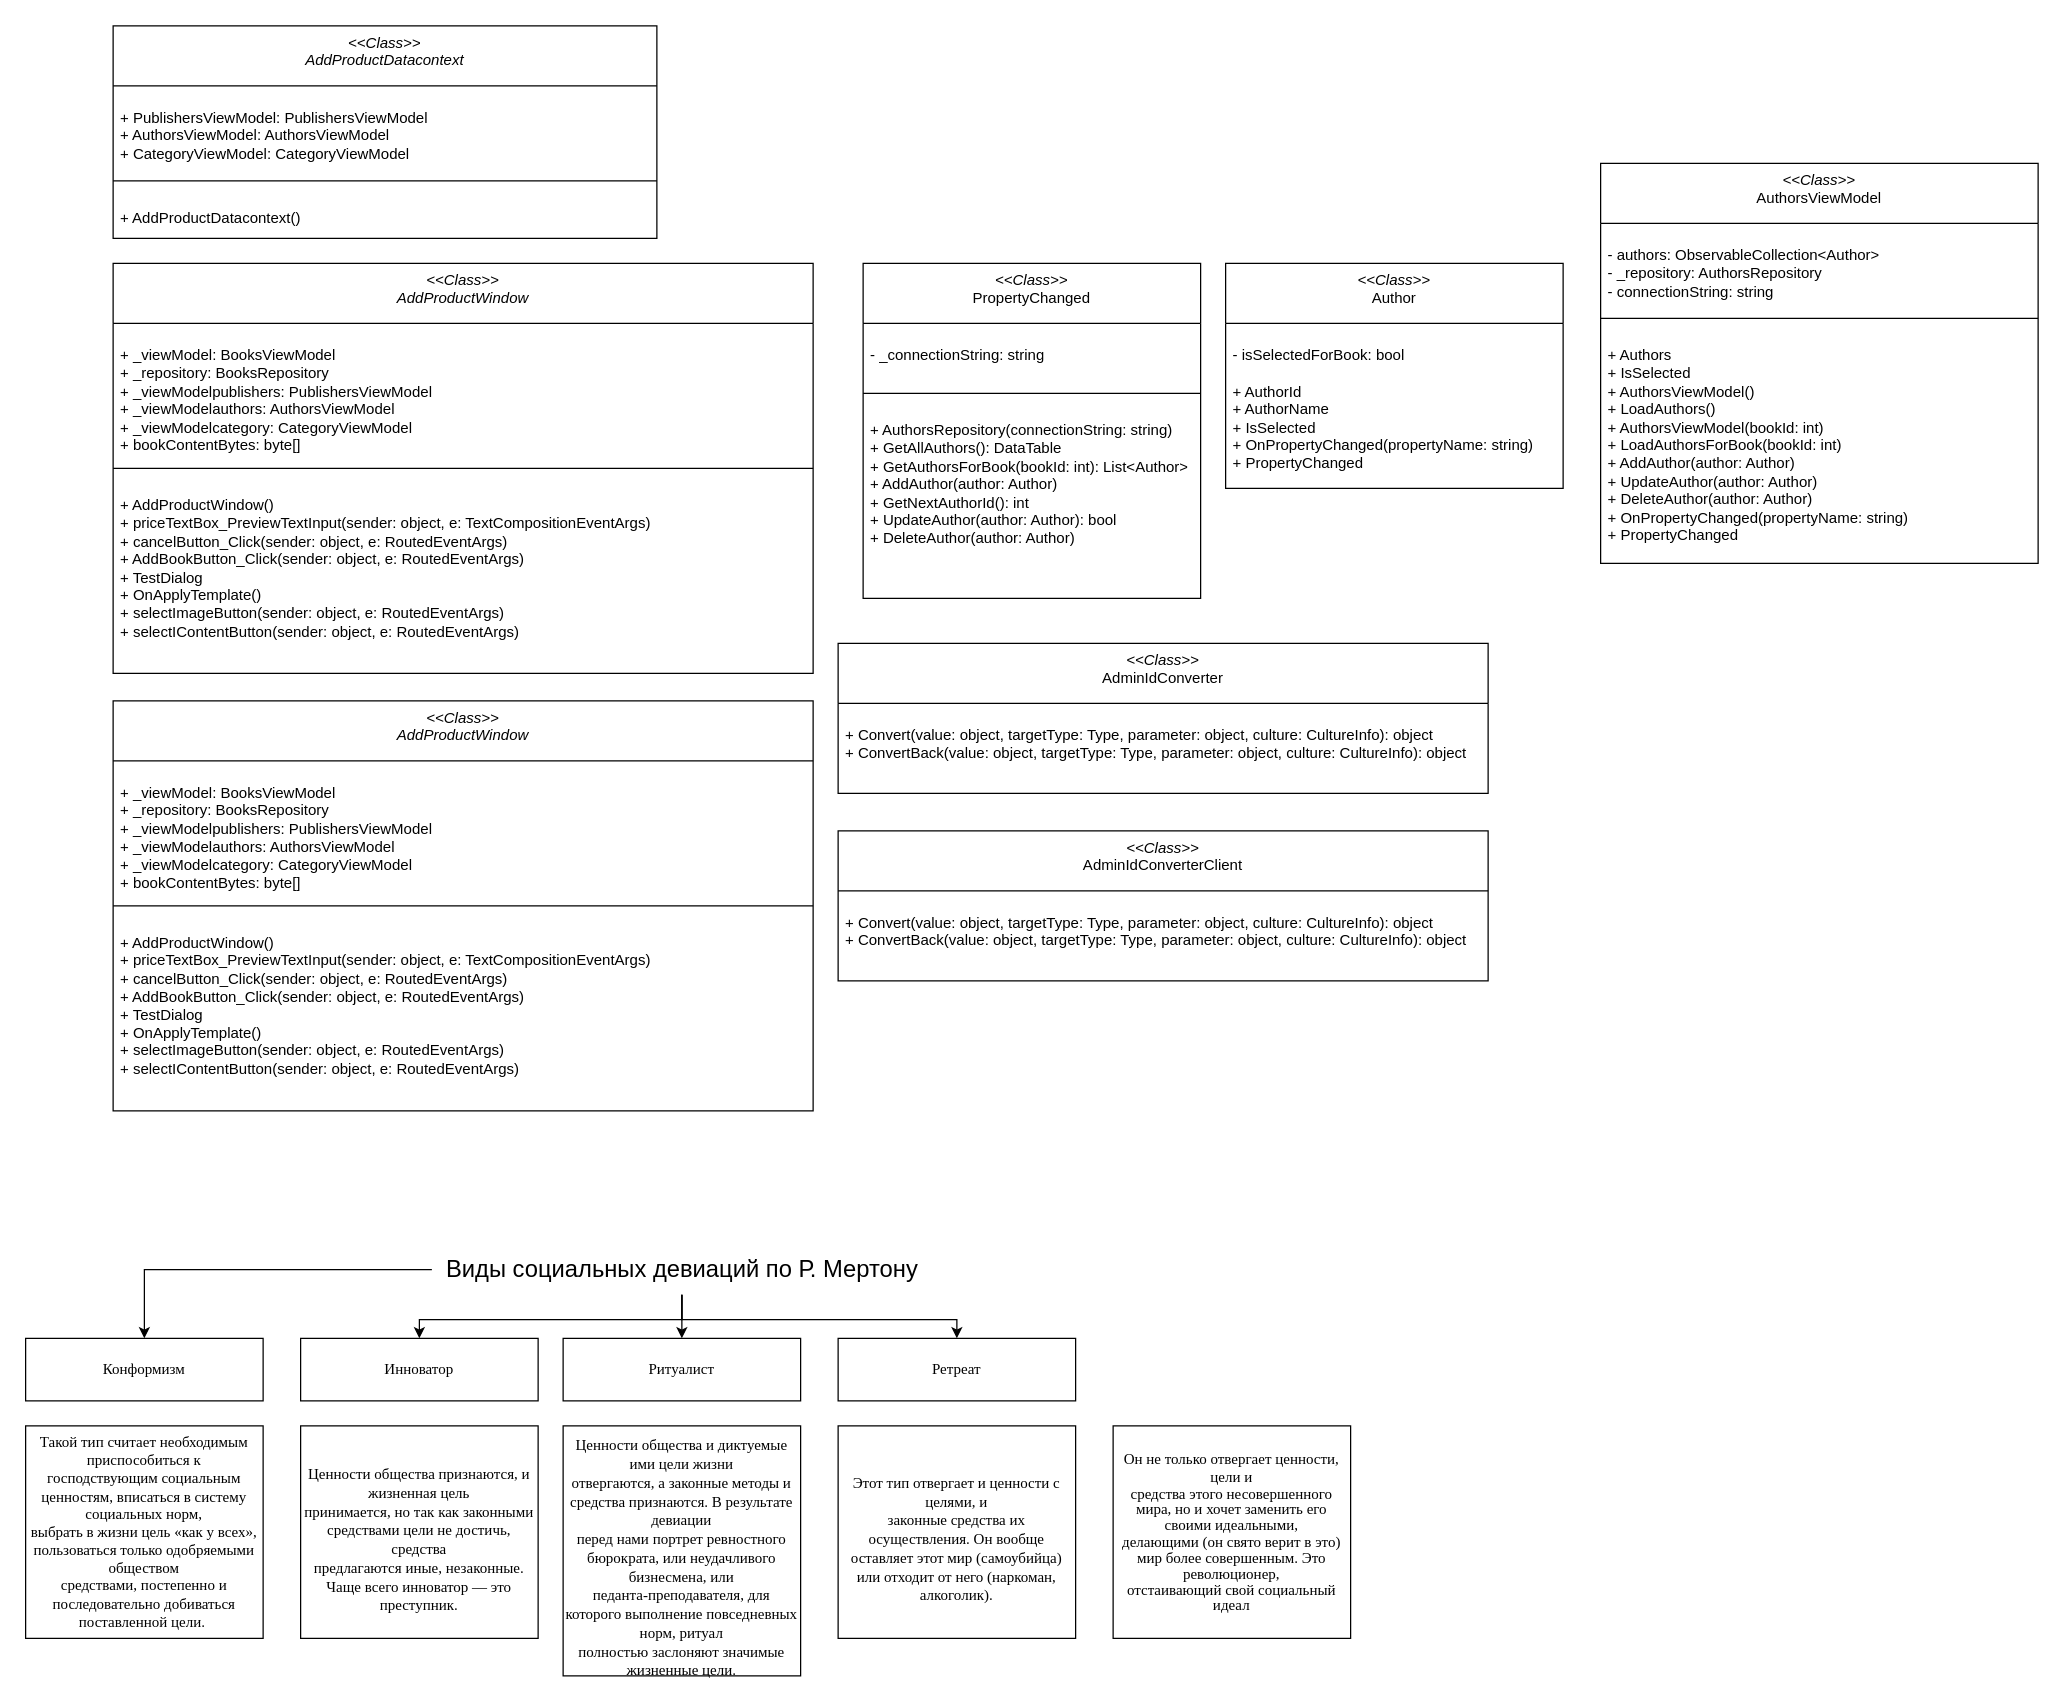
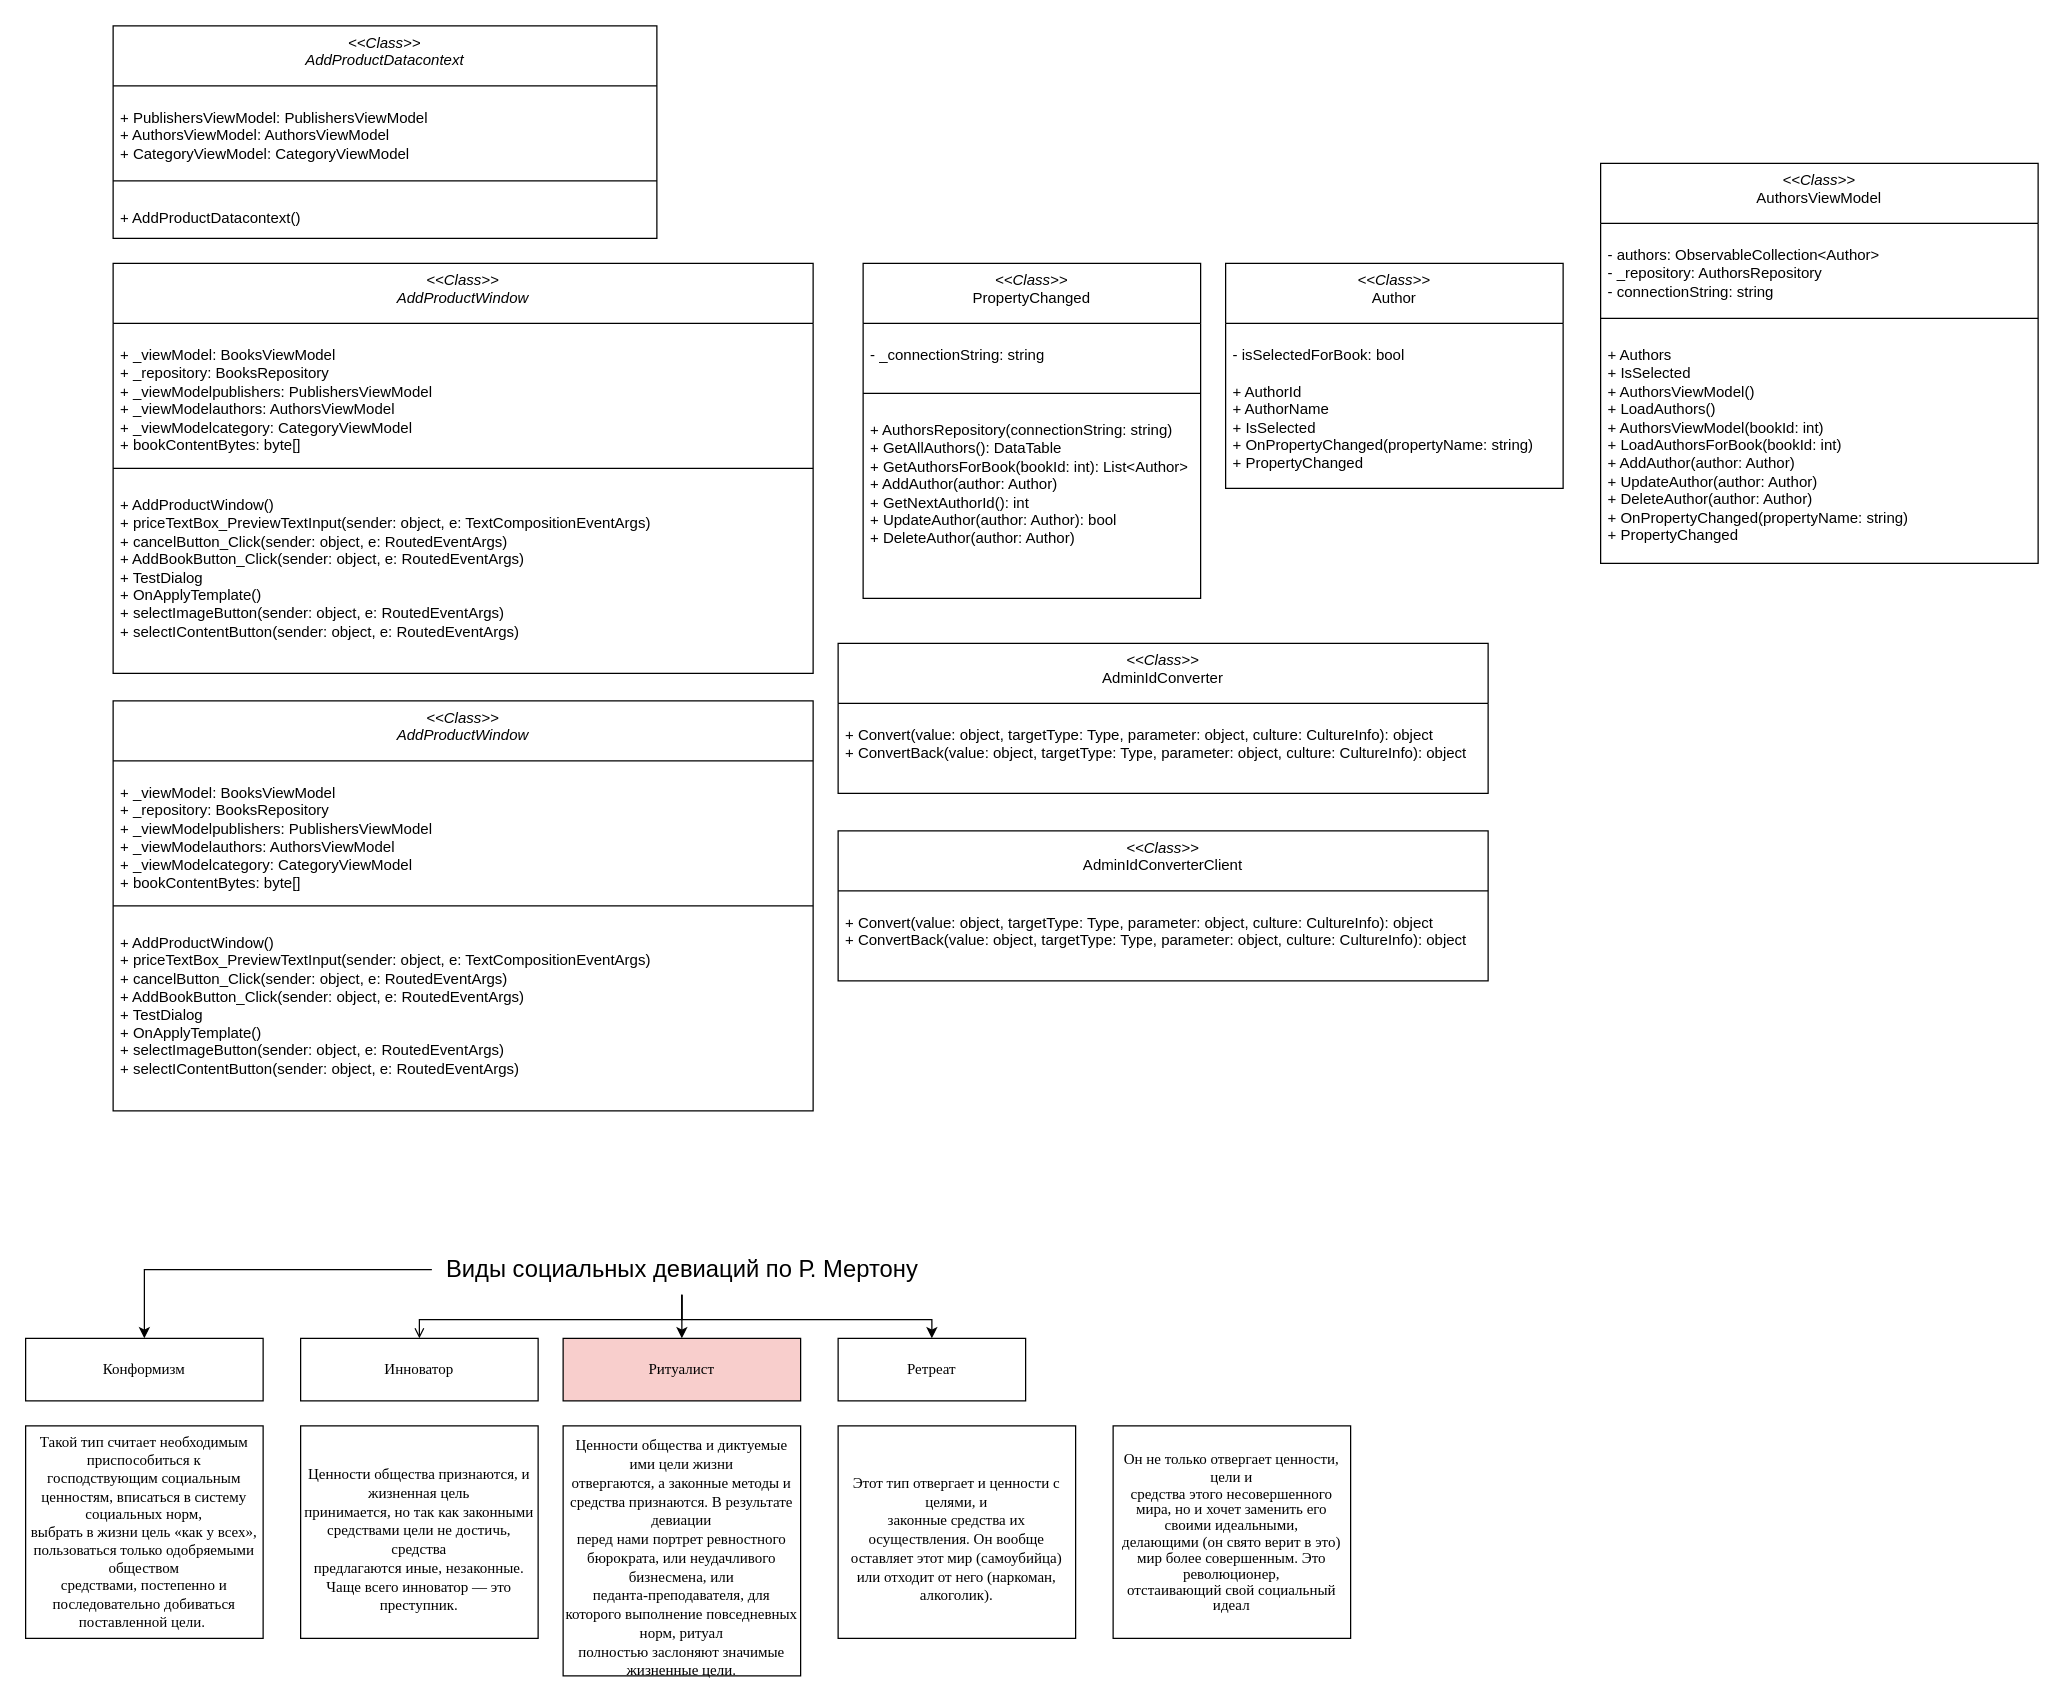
(419, 1328) -> (419, 1331)
(682, 1369) -> (682, 1369)
(957, 1369) -> (932, 1369)
